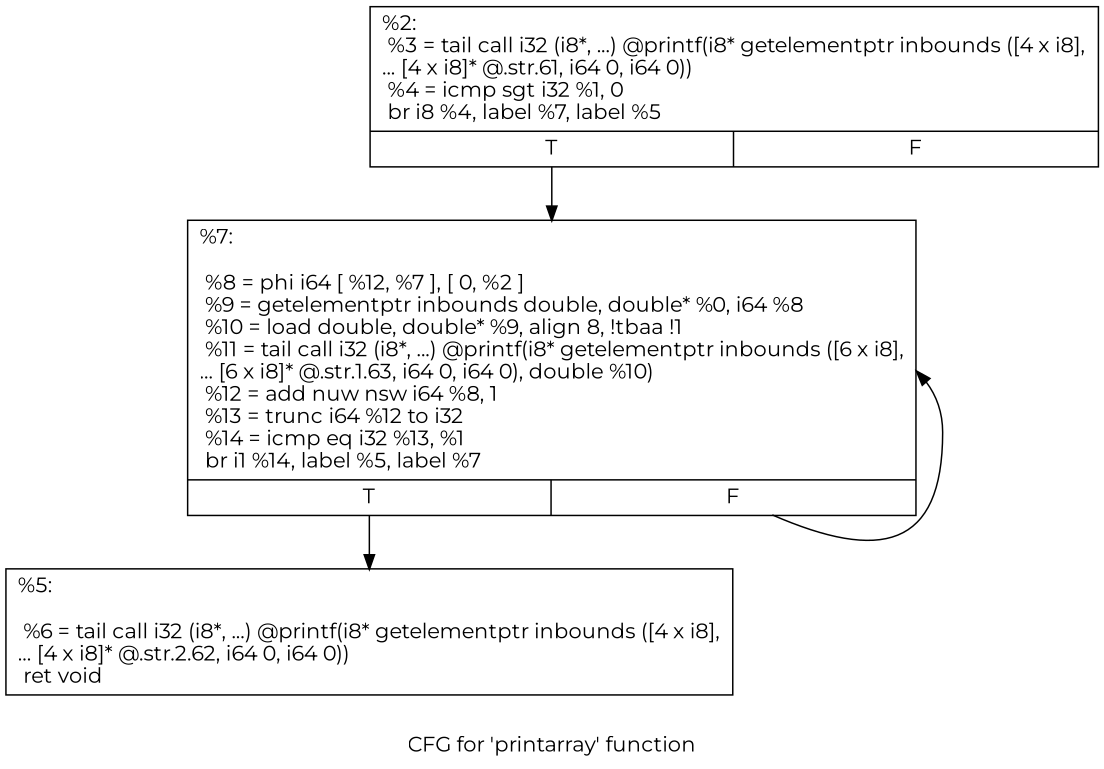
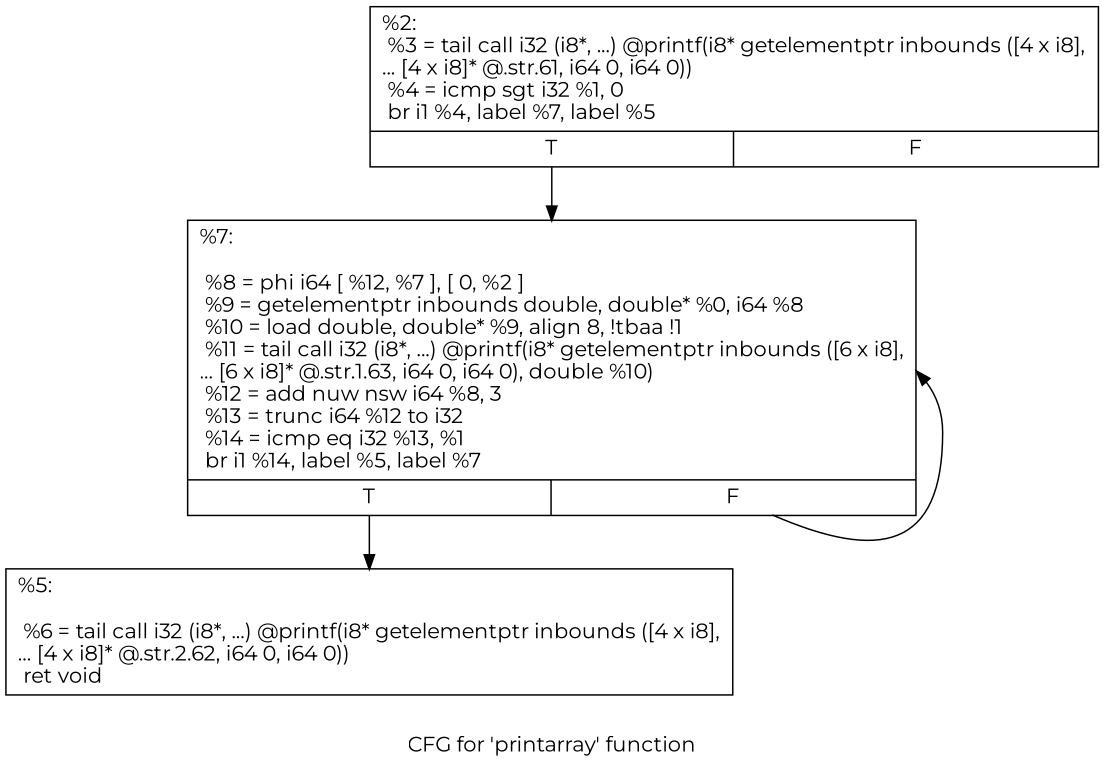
(522, 113) -> (519, 113)
(349, 395) -> (352, 395)
